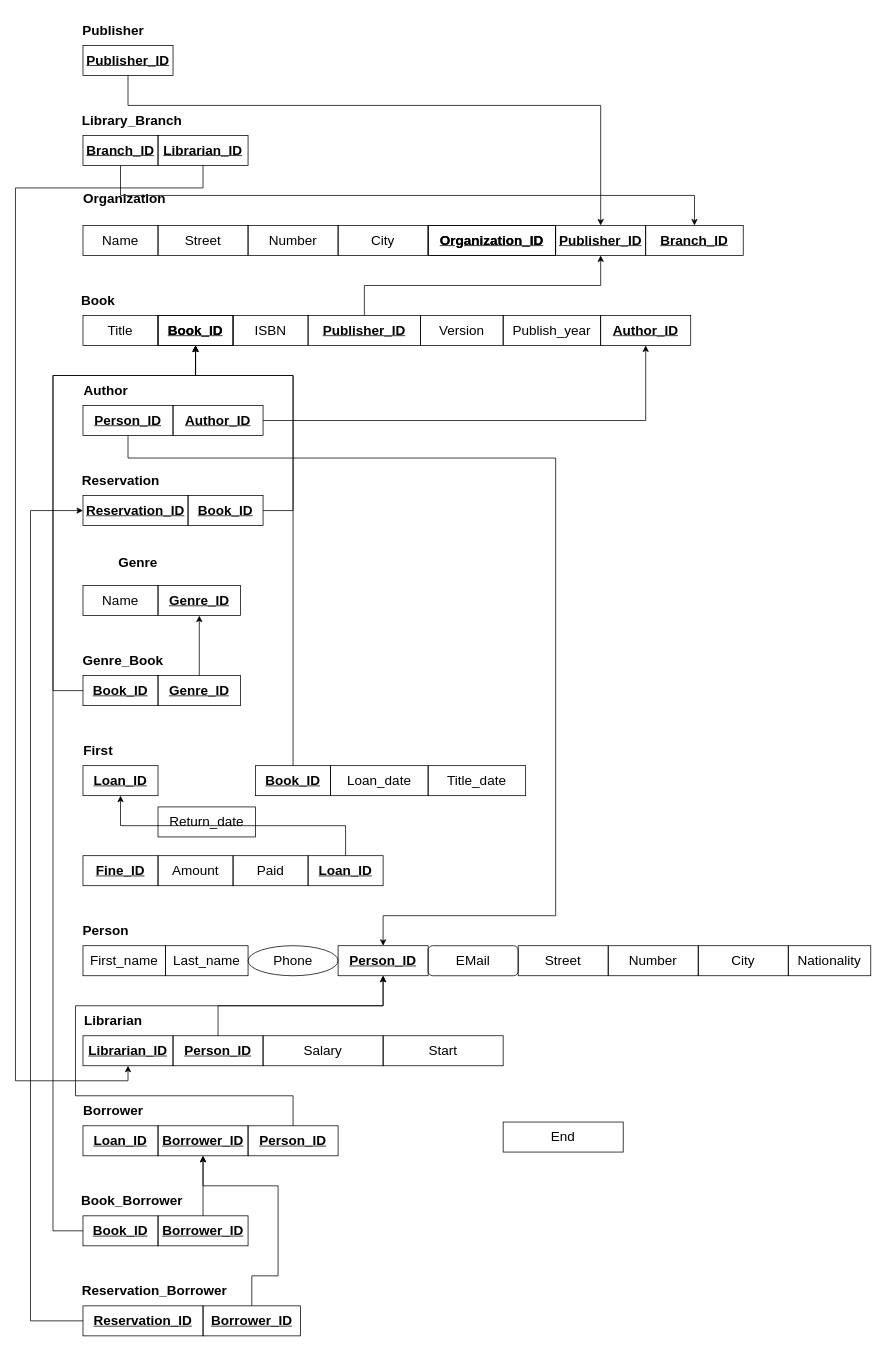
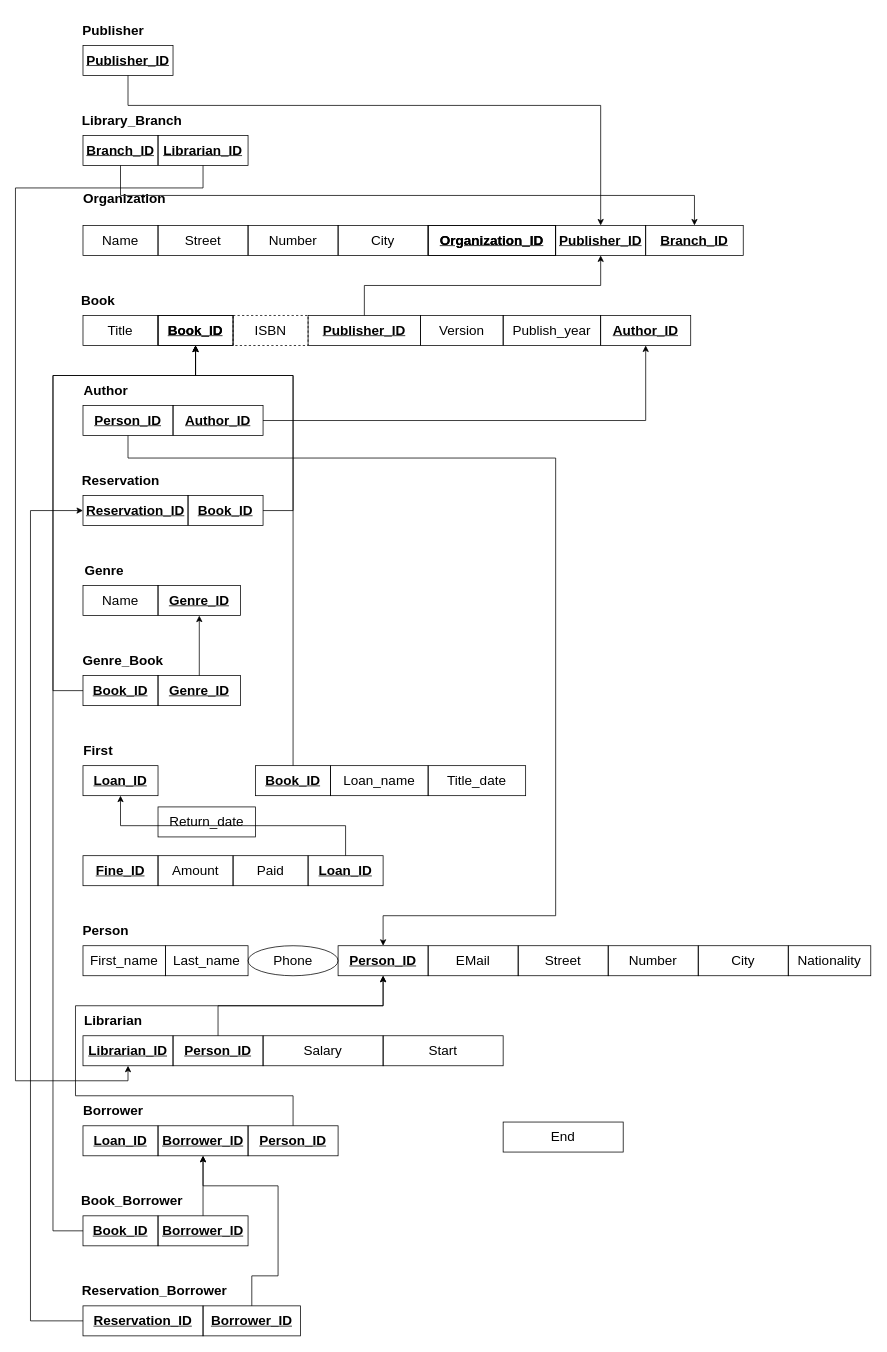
(270, 330) -> (270, 330)
(137, 563) -> (104, 570)
(379, 780) -> (379, 780)
(473, 960) -> (473, 960)
